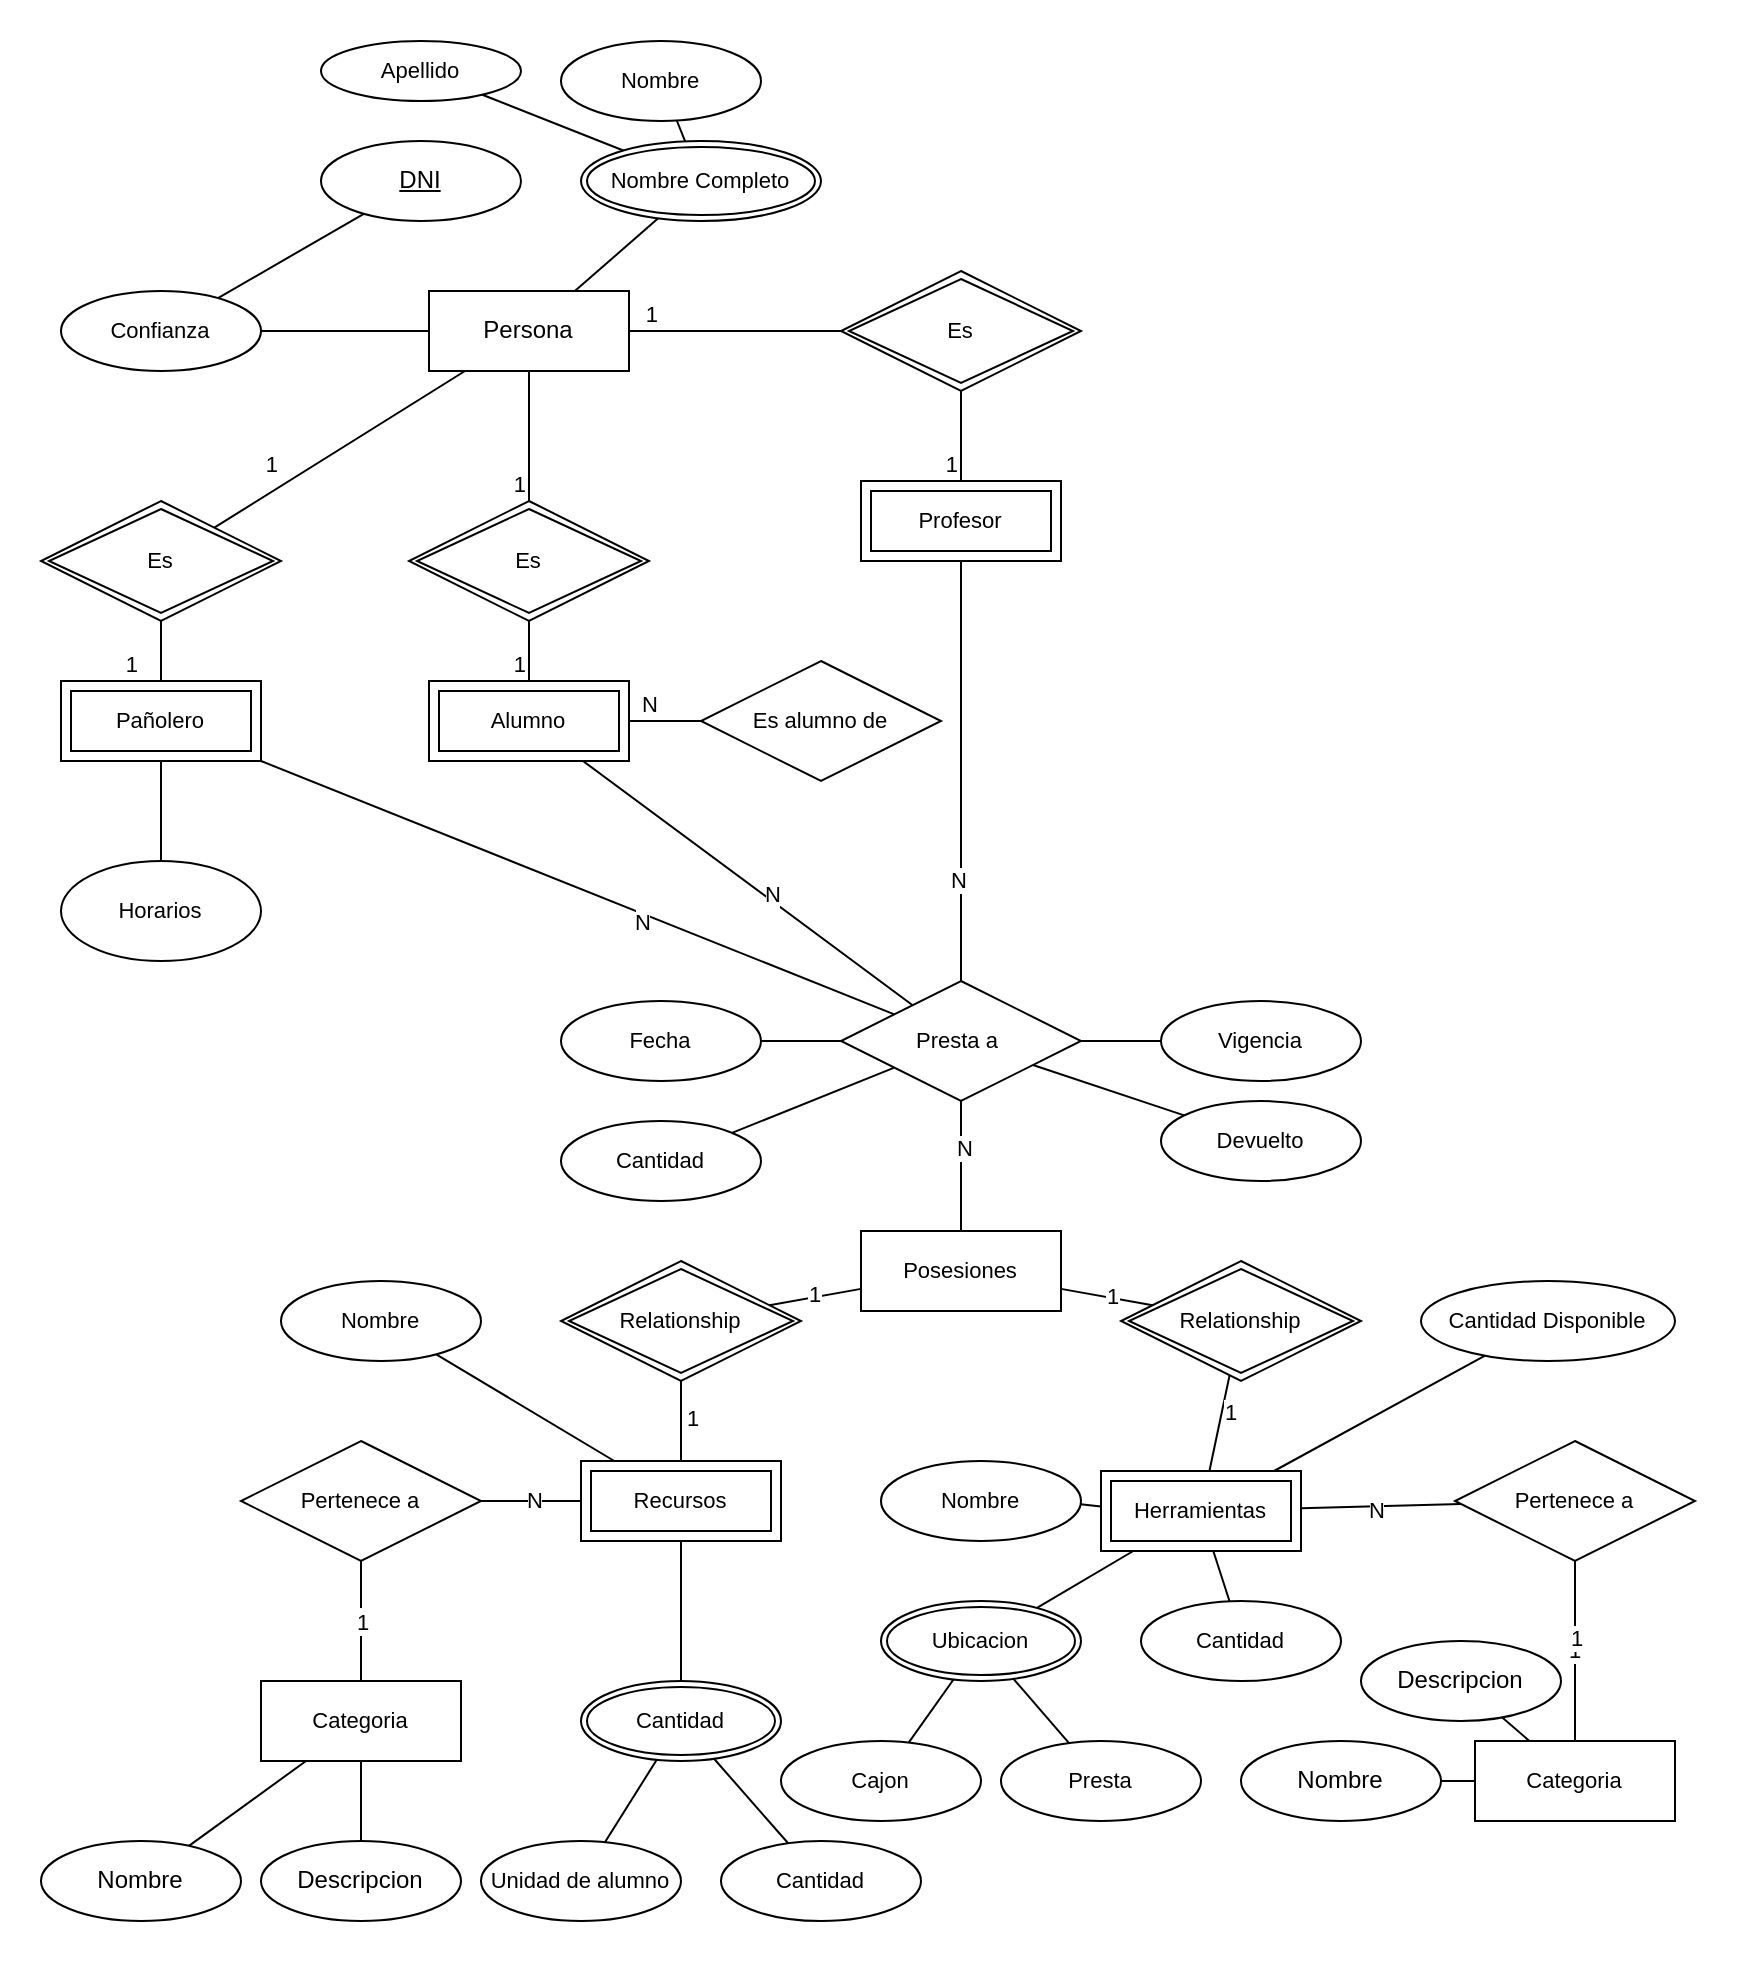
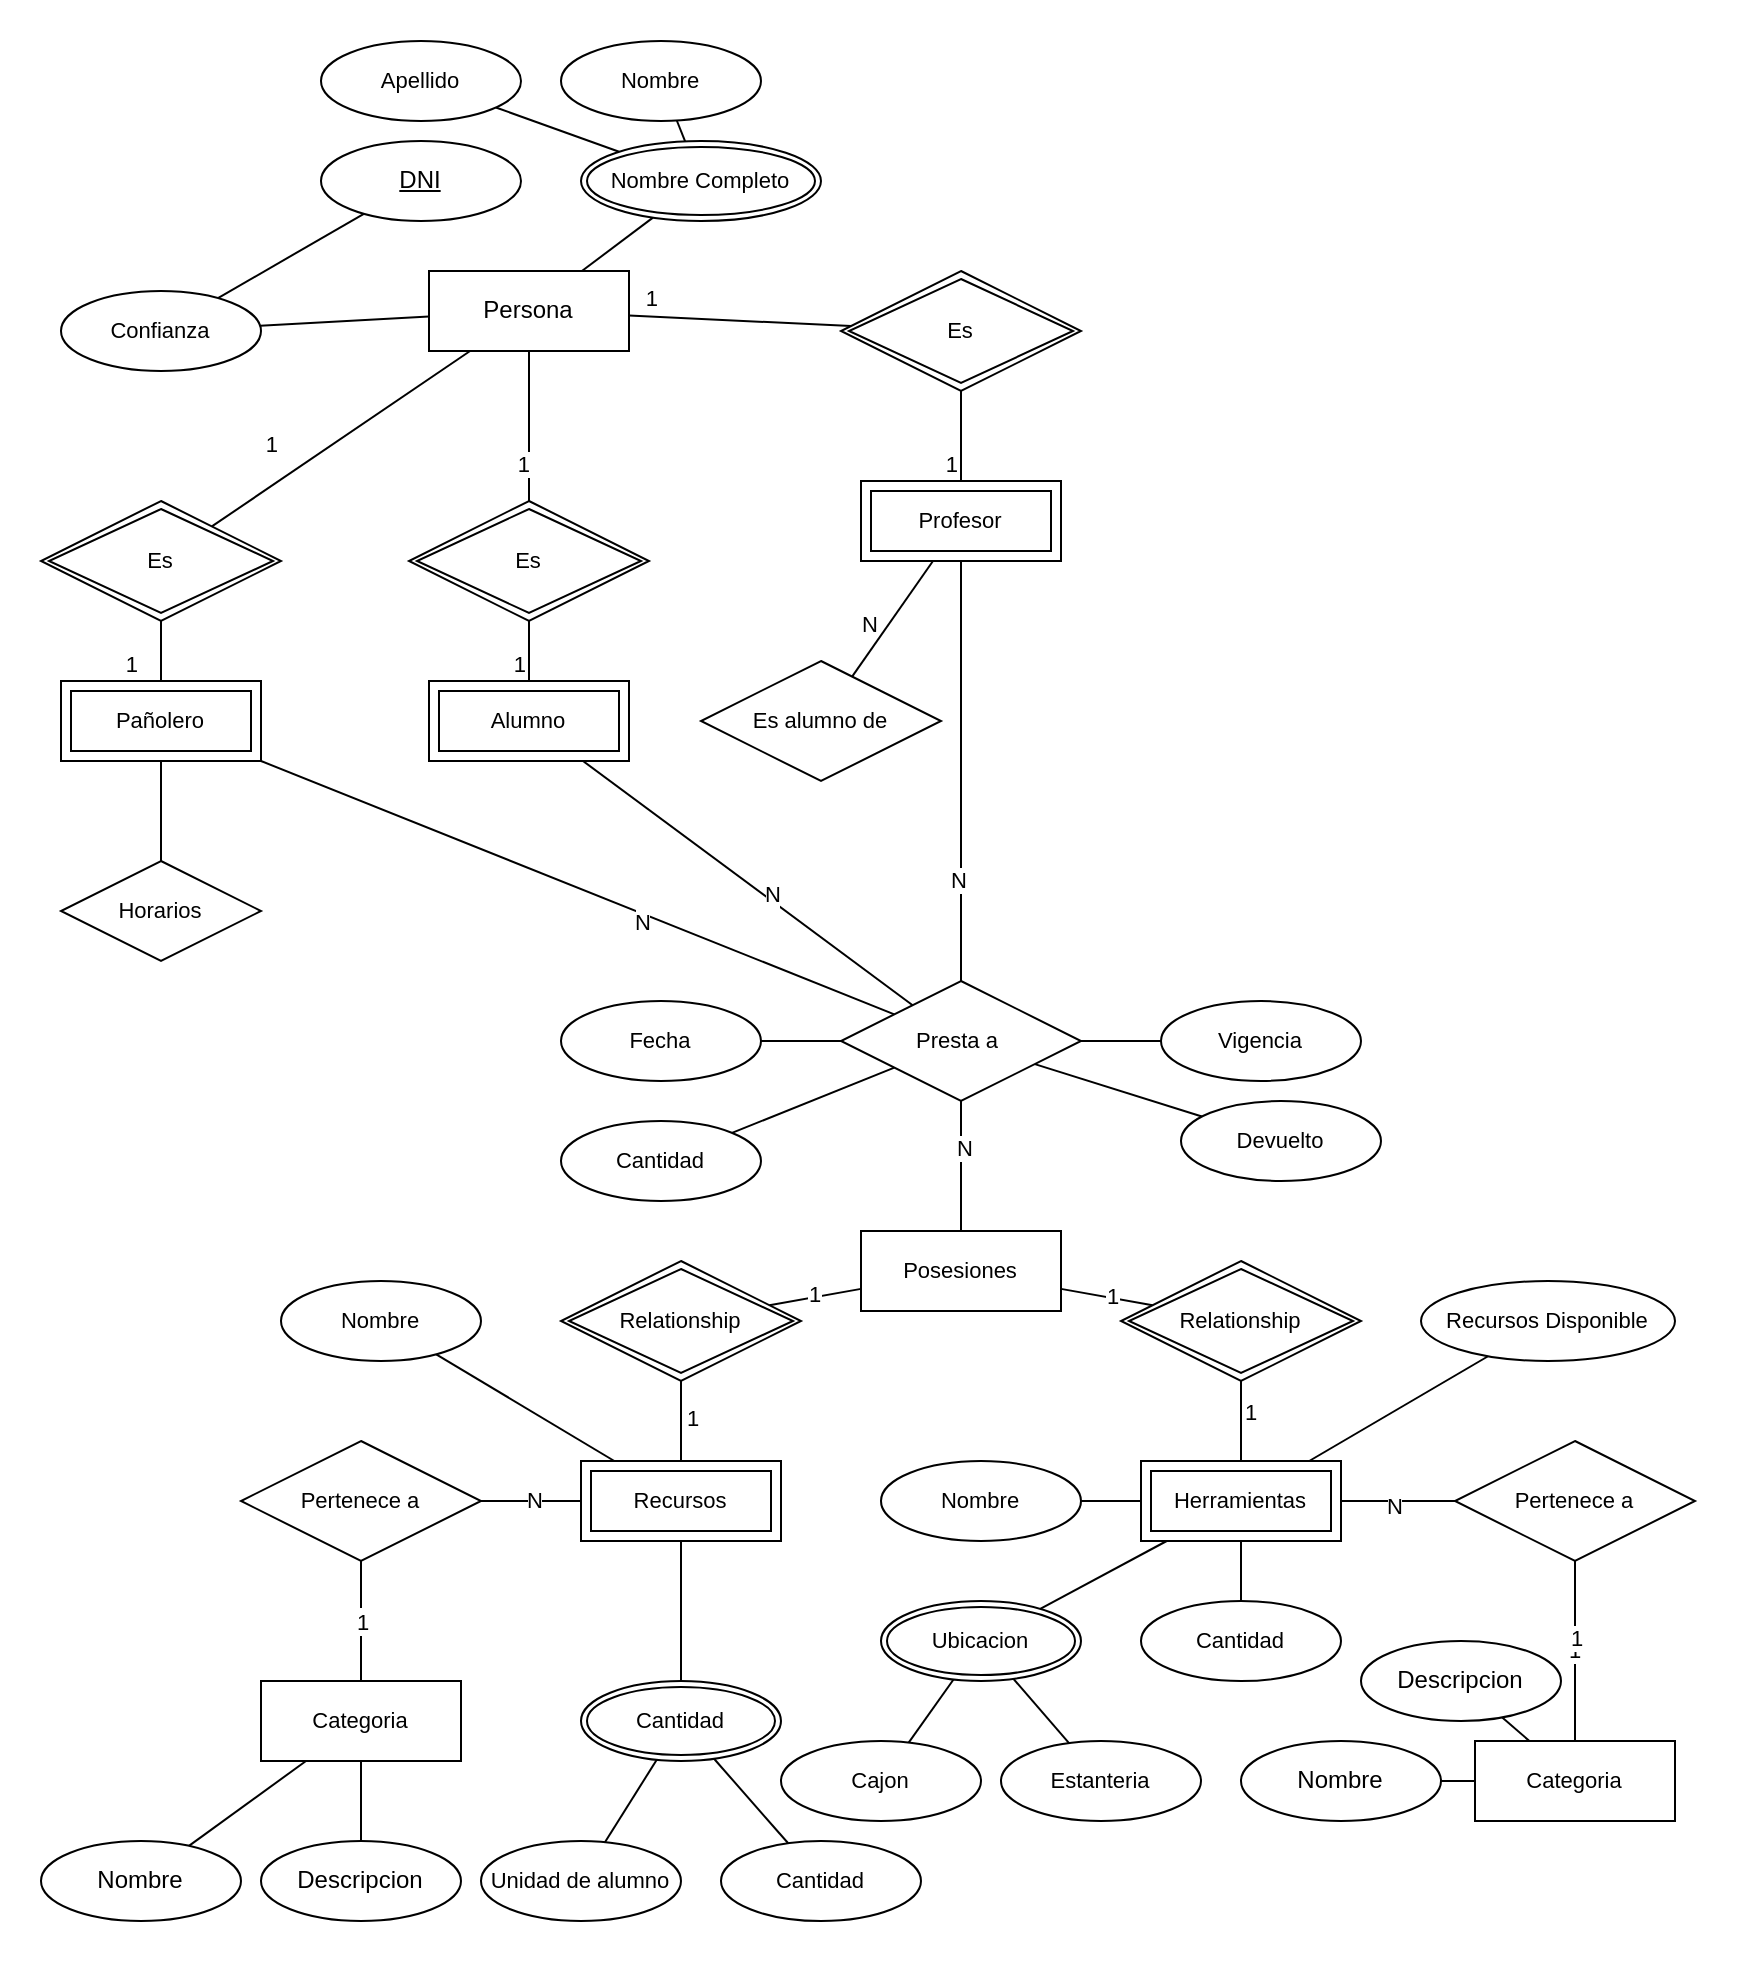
(421, 71) -> (421, 81)
(529, 331) -> (529, 311)
none -> (892, 619)
(665, 721) -> none
(161, 911) -> (161, 911)
(1261, 1141) -> (1281, 1141)
(1548, 1321) -> (1548, 1321)
(1201, 1511) -> (1241, 1501)
(1101, 1781) -> (1101, 1781)
